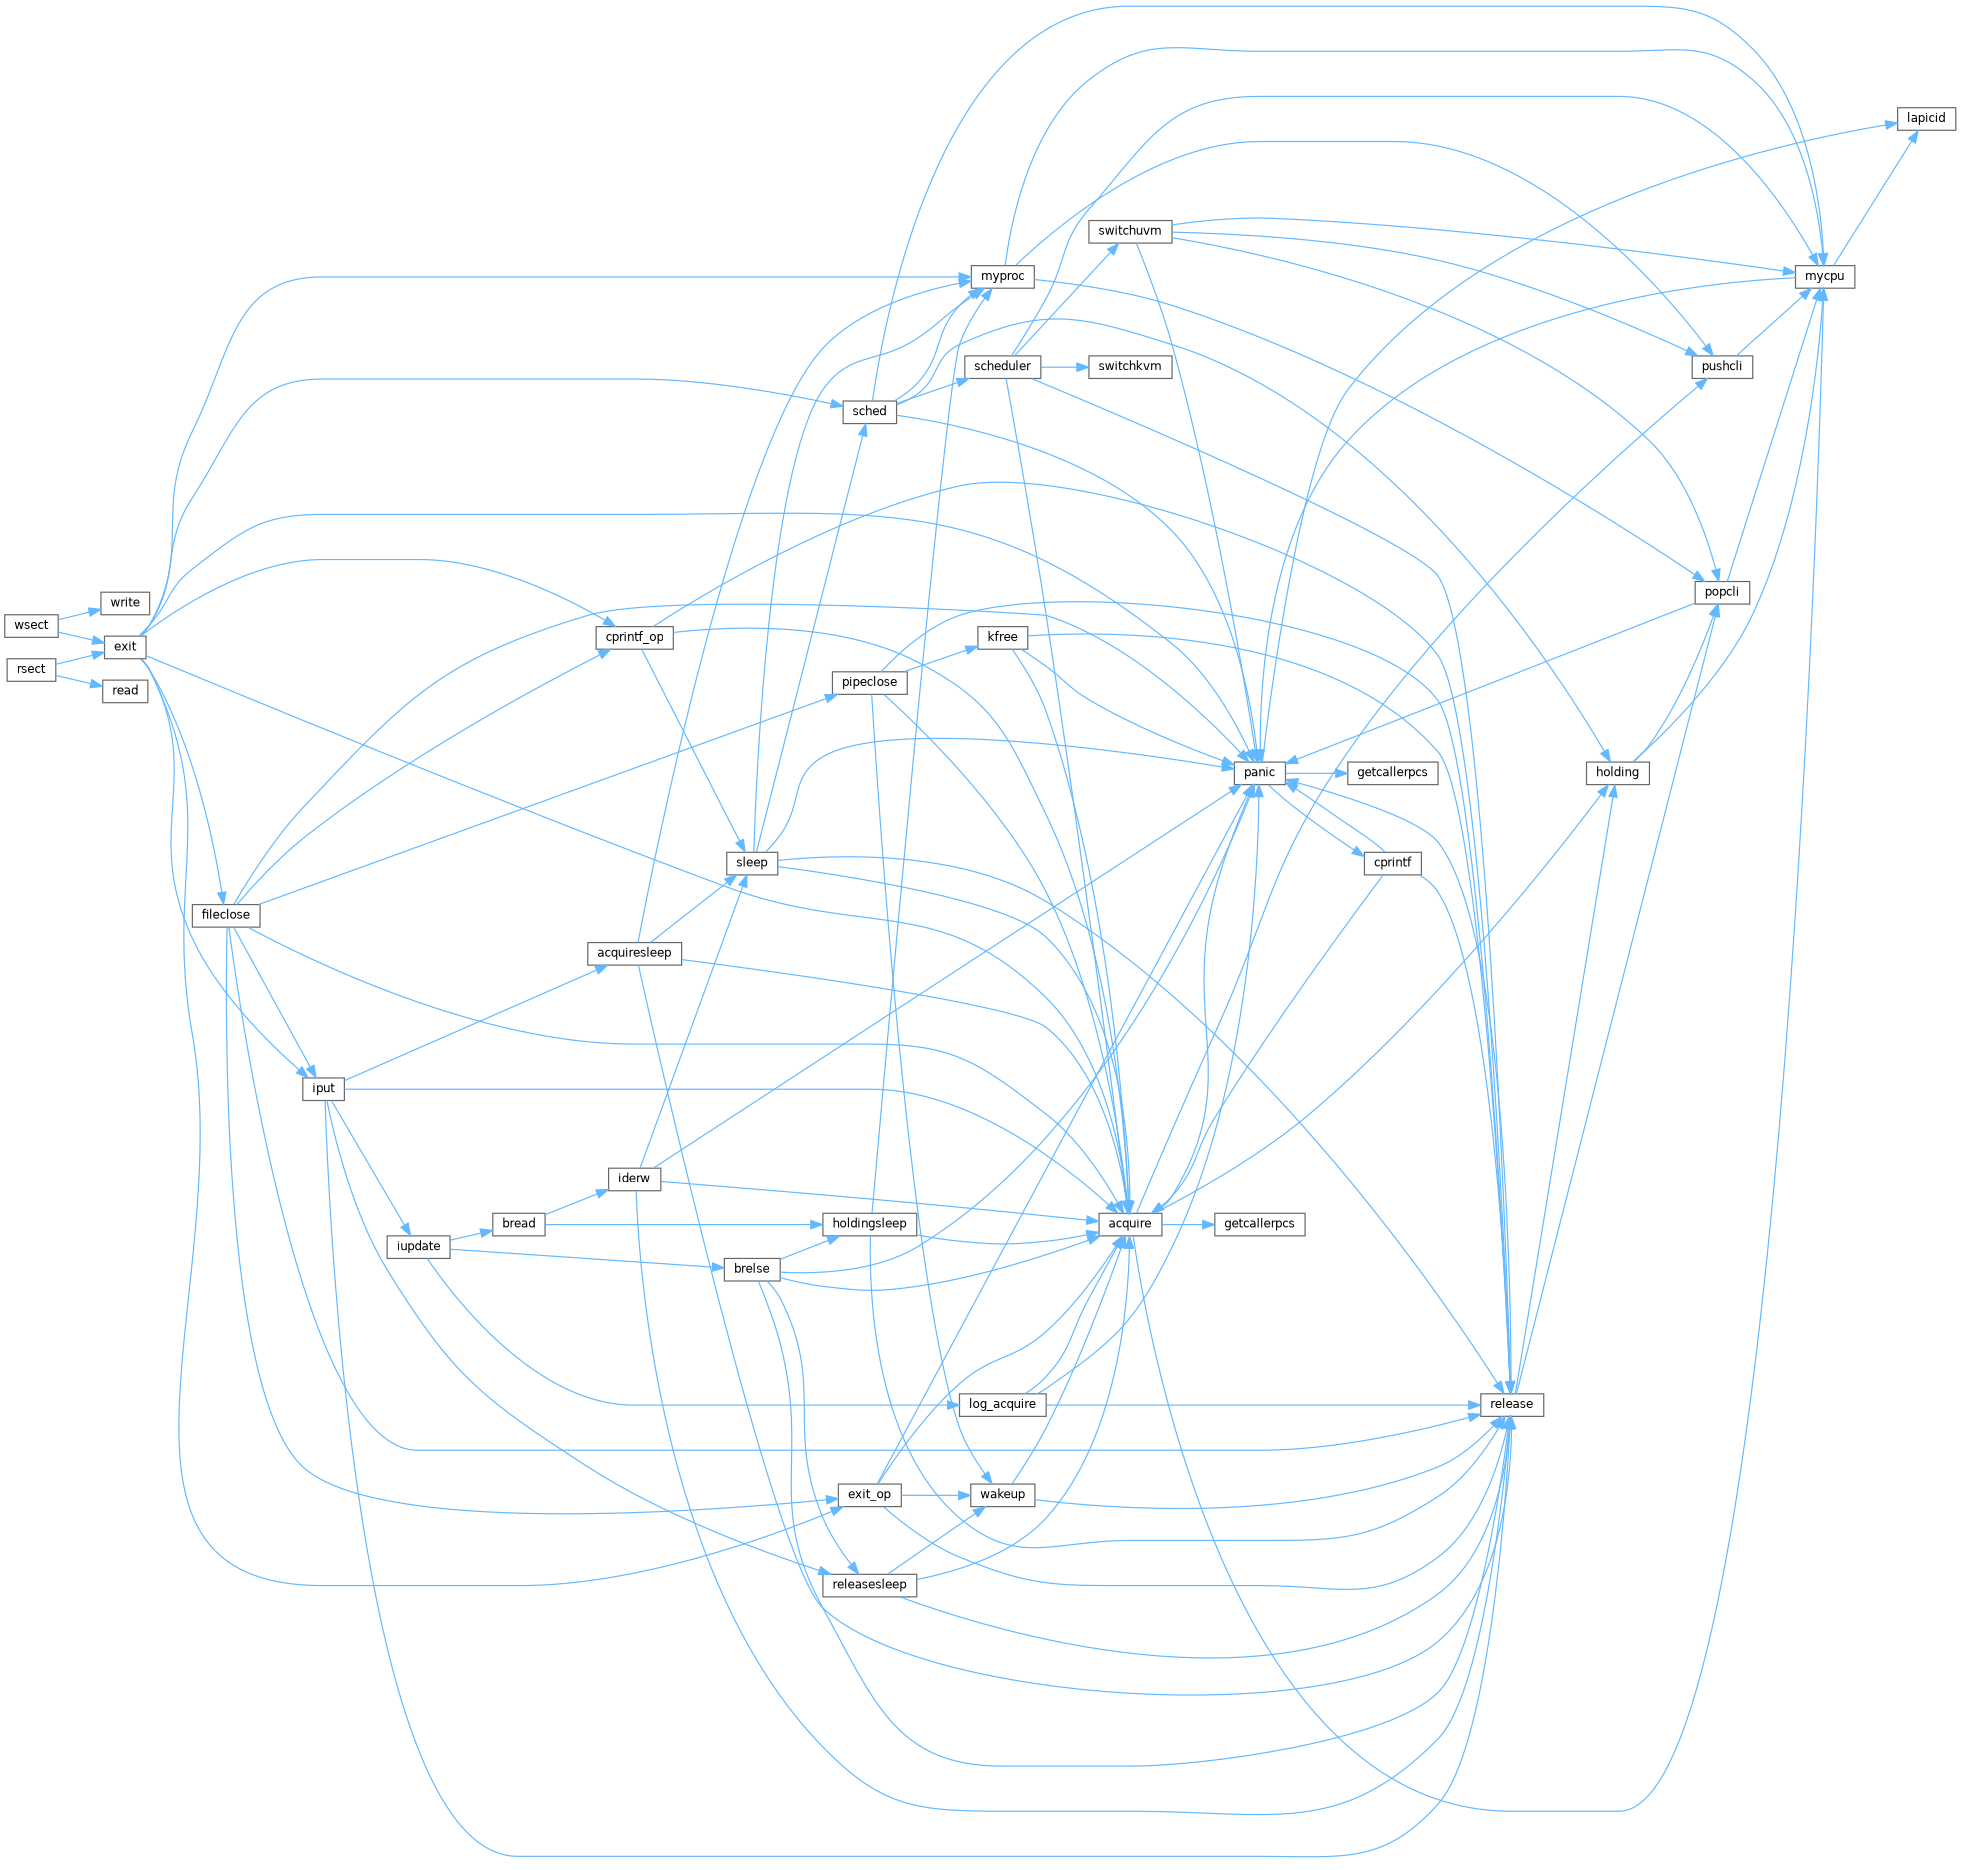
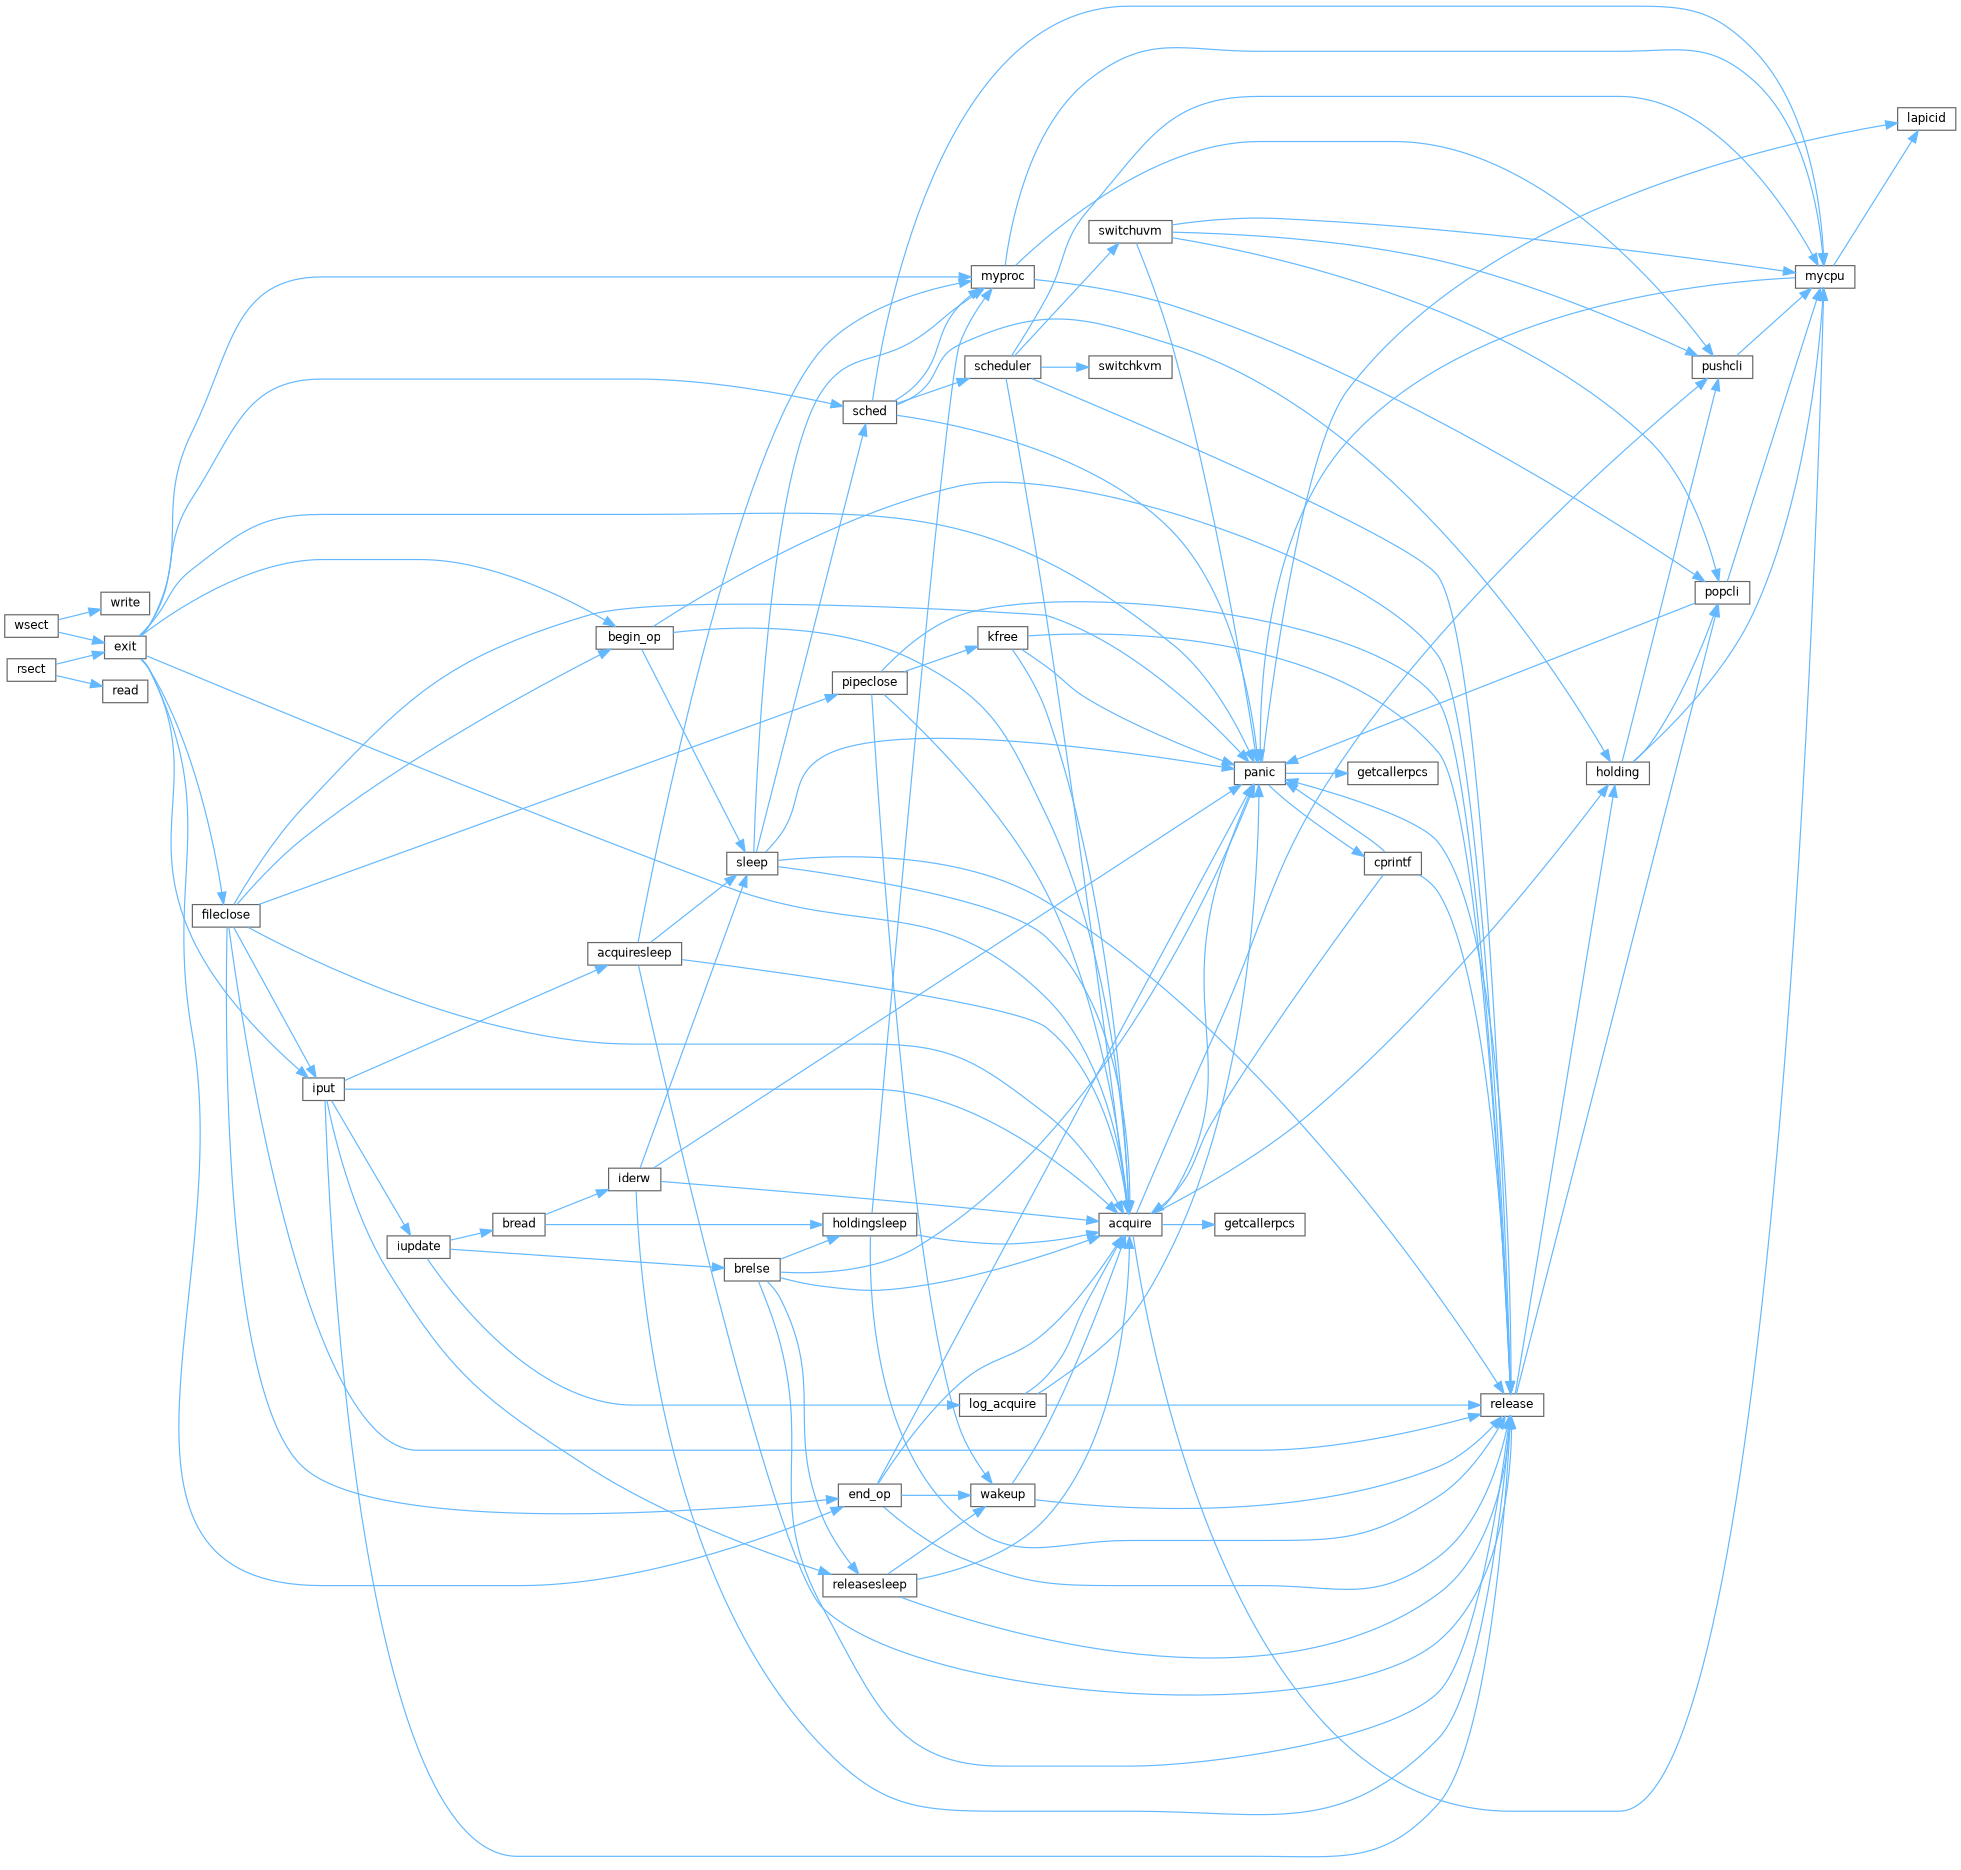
none -> (1669, 576)
(635, 638) -> (635, 638)
(870, 1495) -> (870, 1495)
